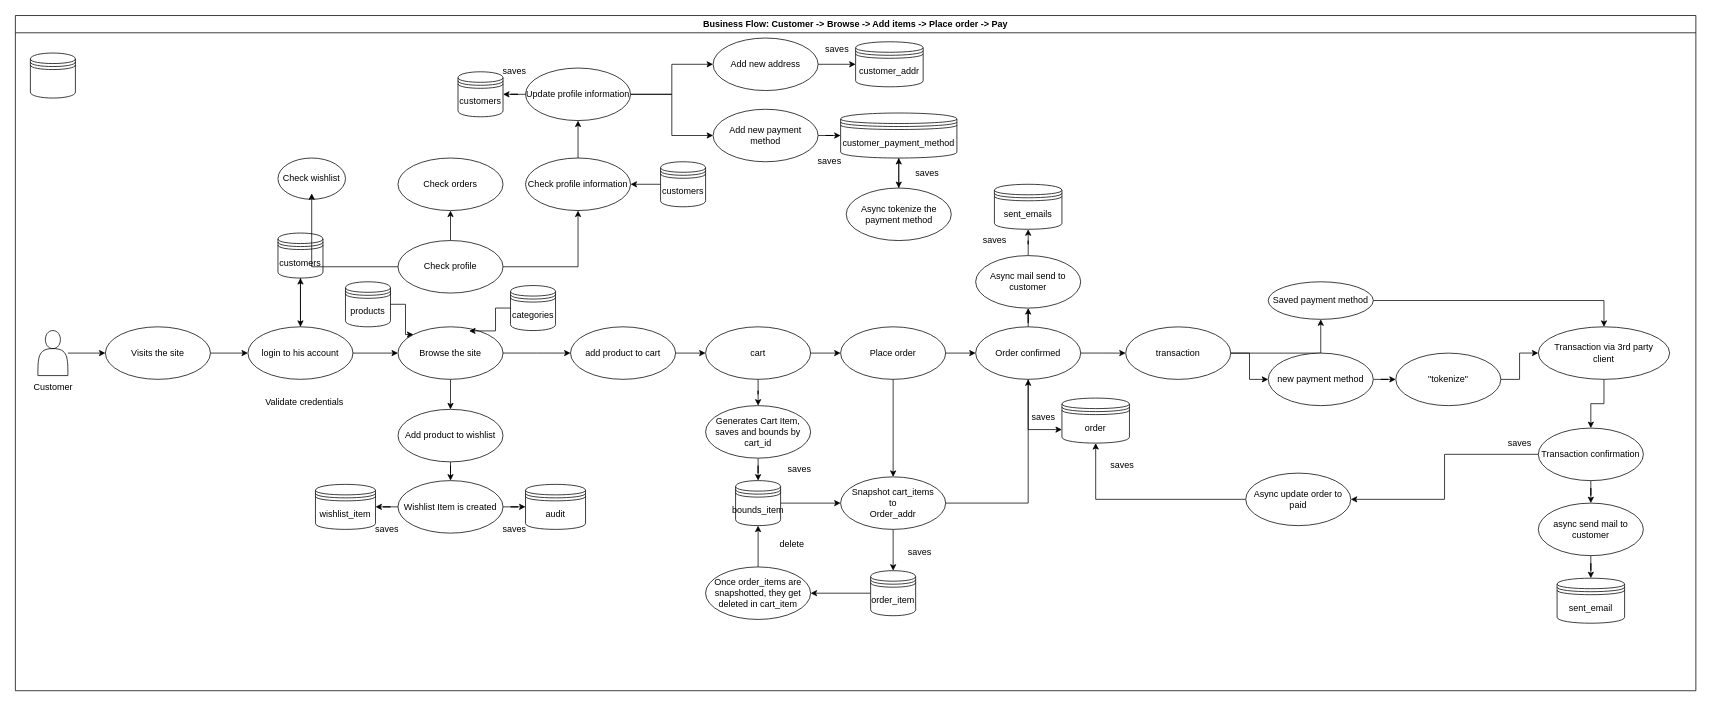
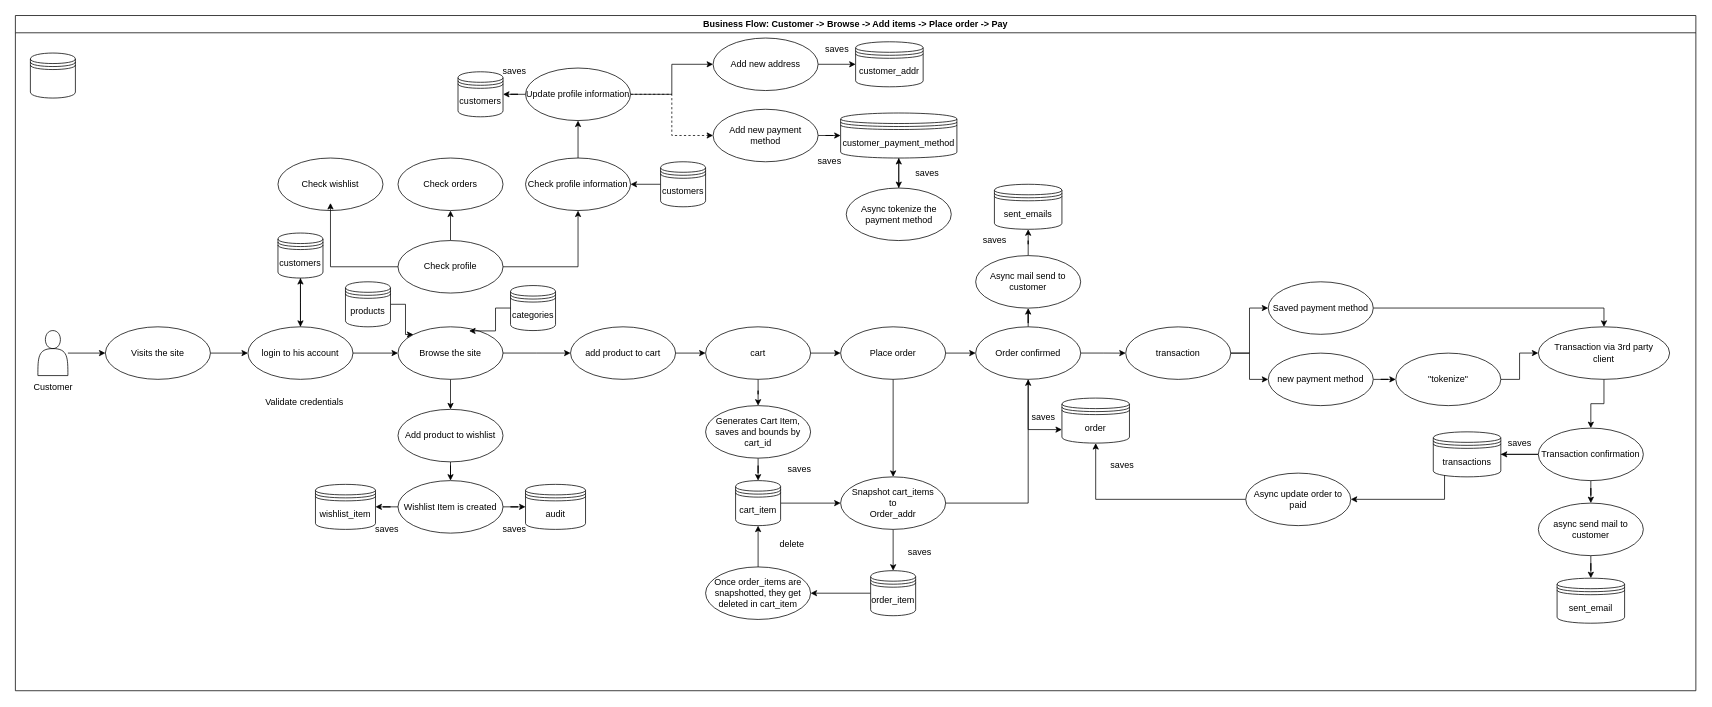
(672, 132) -> (672, 132)
(312, 178) -> (330, 184)
(1320, 300) -> (1320, 308)
none -> (1467, 454)
none -> (1538, 454)
(758, 510) -> (758, 510)
